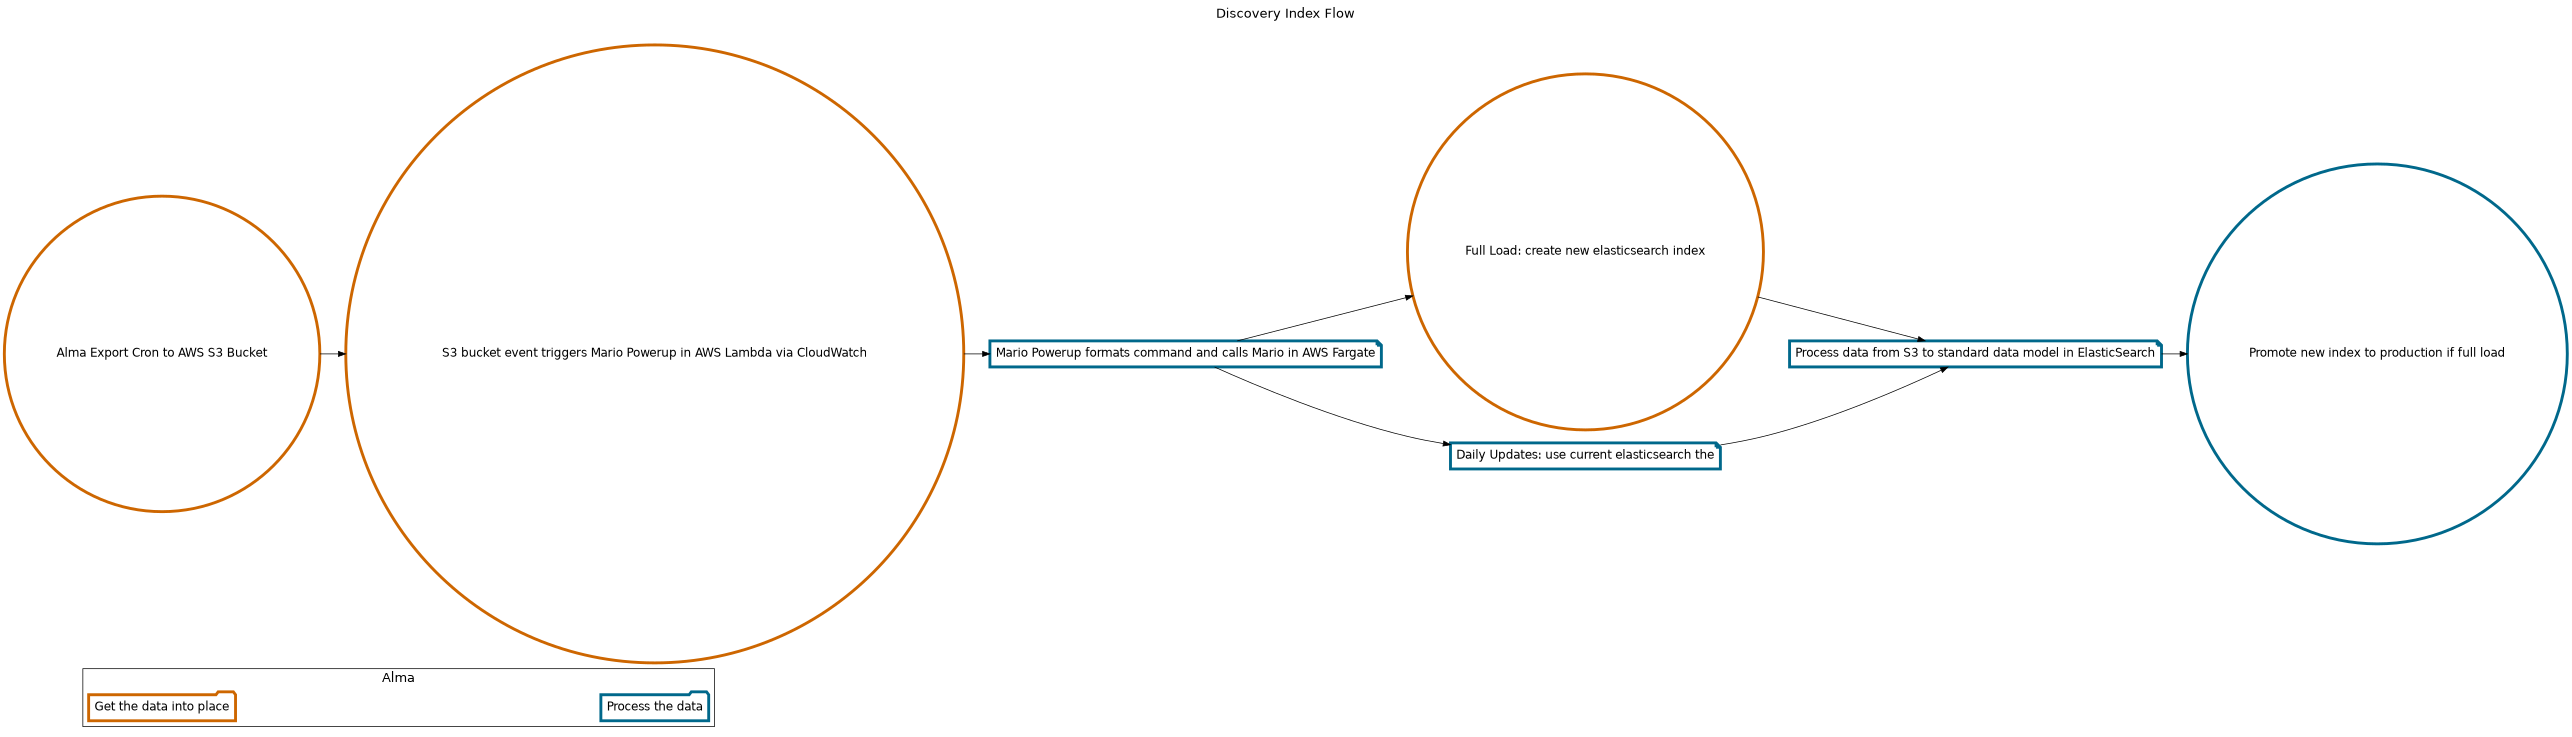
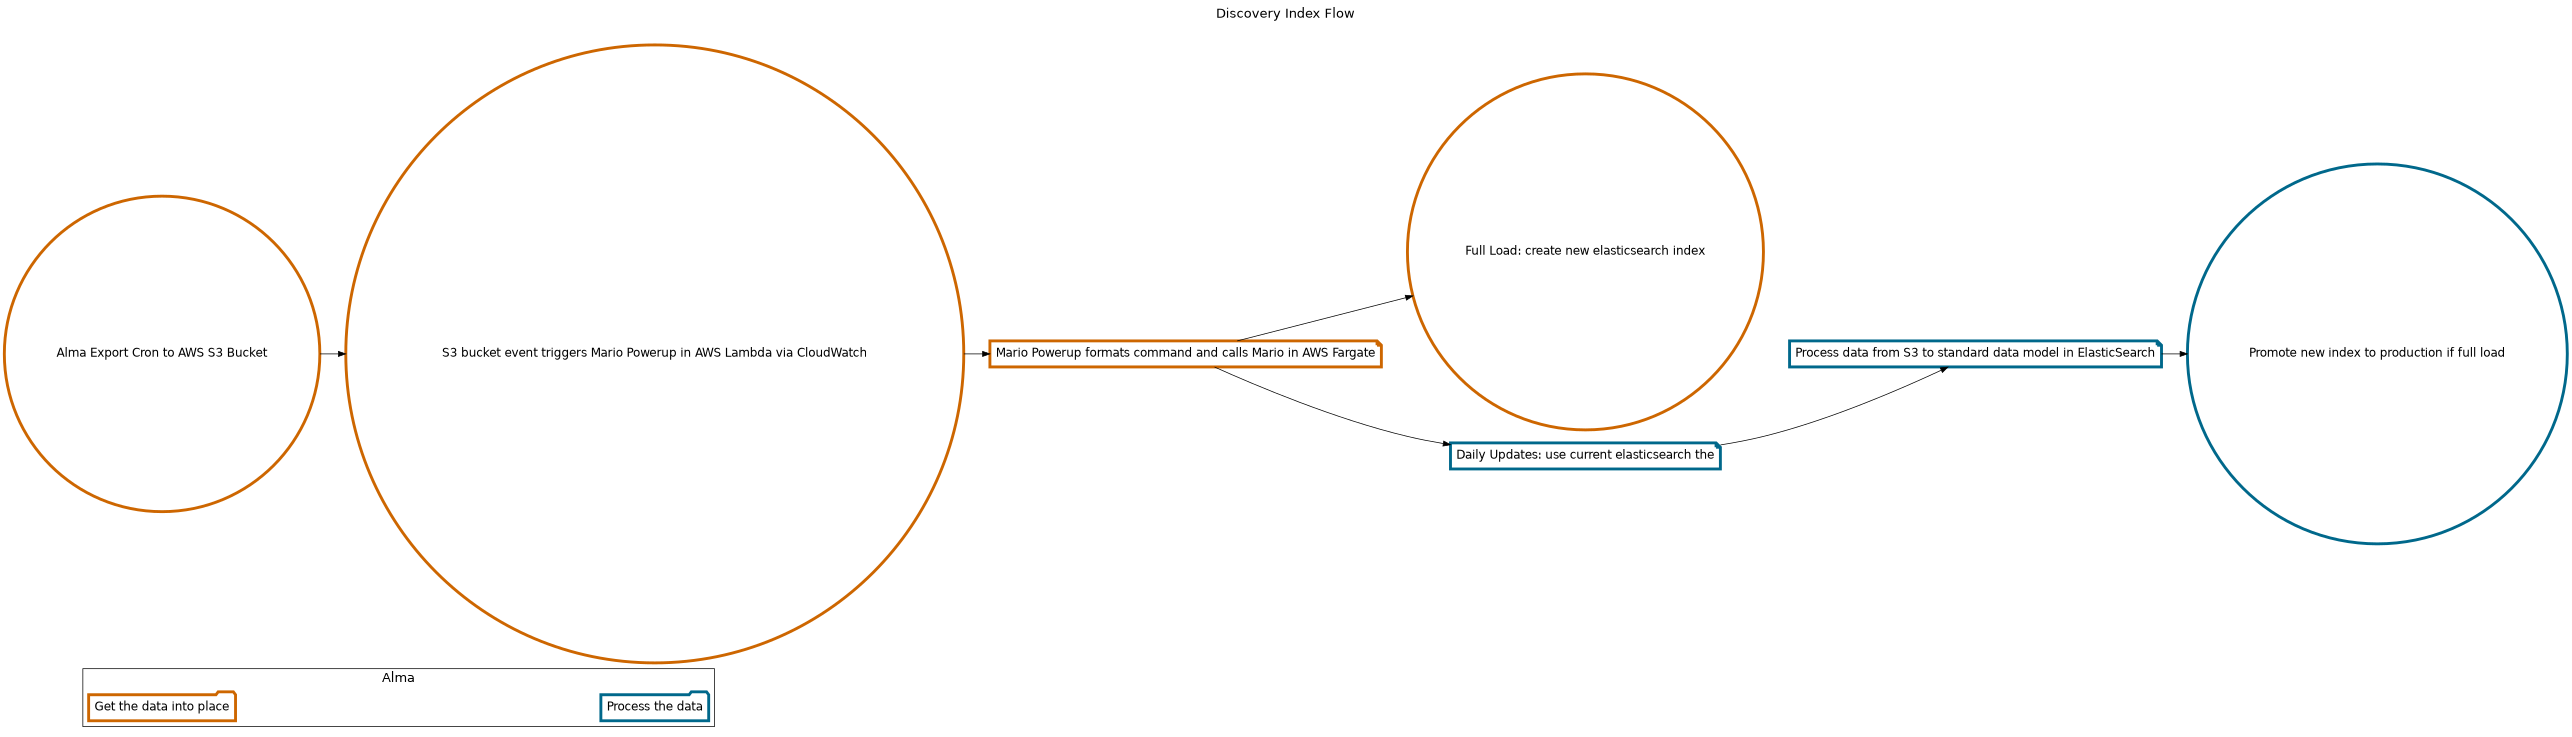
(1838, 318) -> none
(1186, 354) -> (1186, 354)
